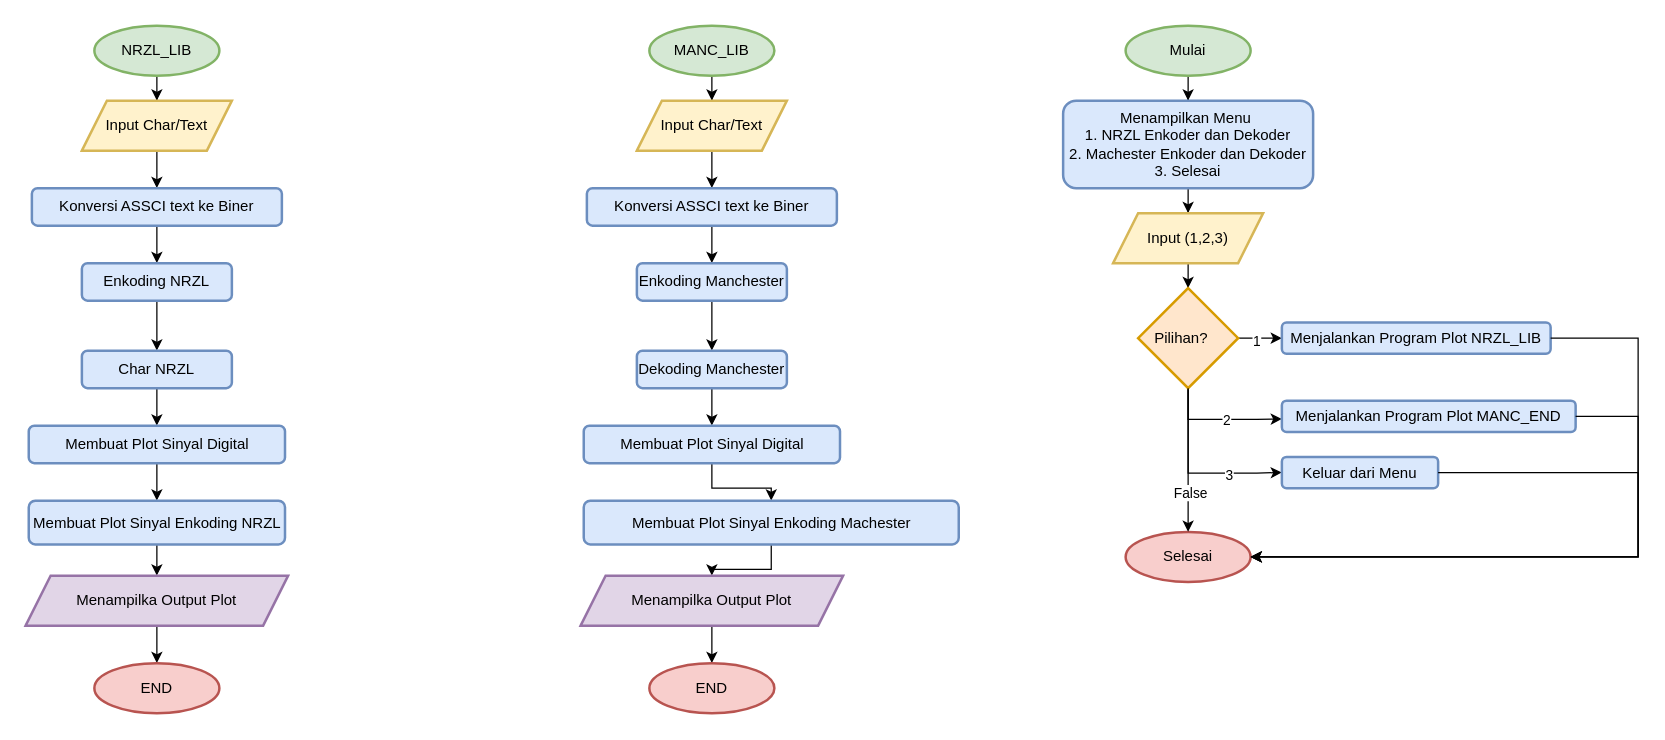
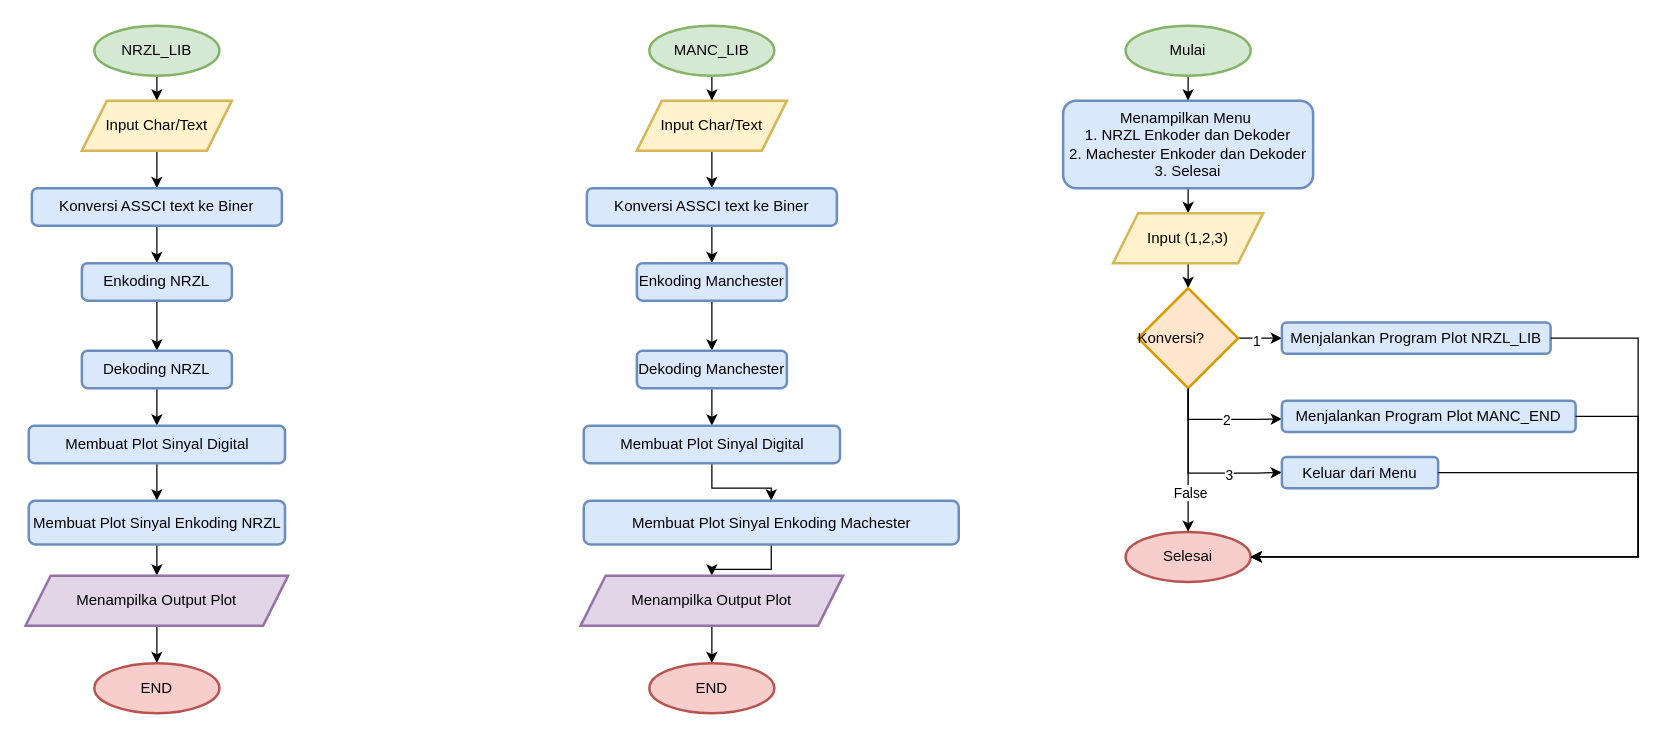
(1188, 338) -> (1188, 338)
(157, 369) -> (157, 369)
